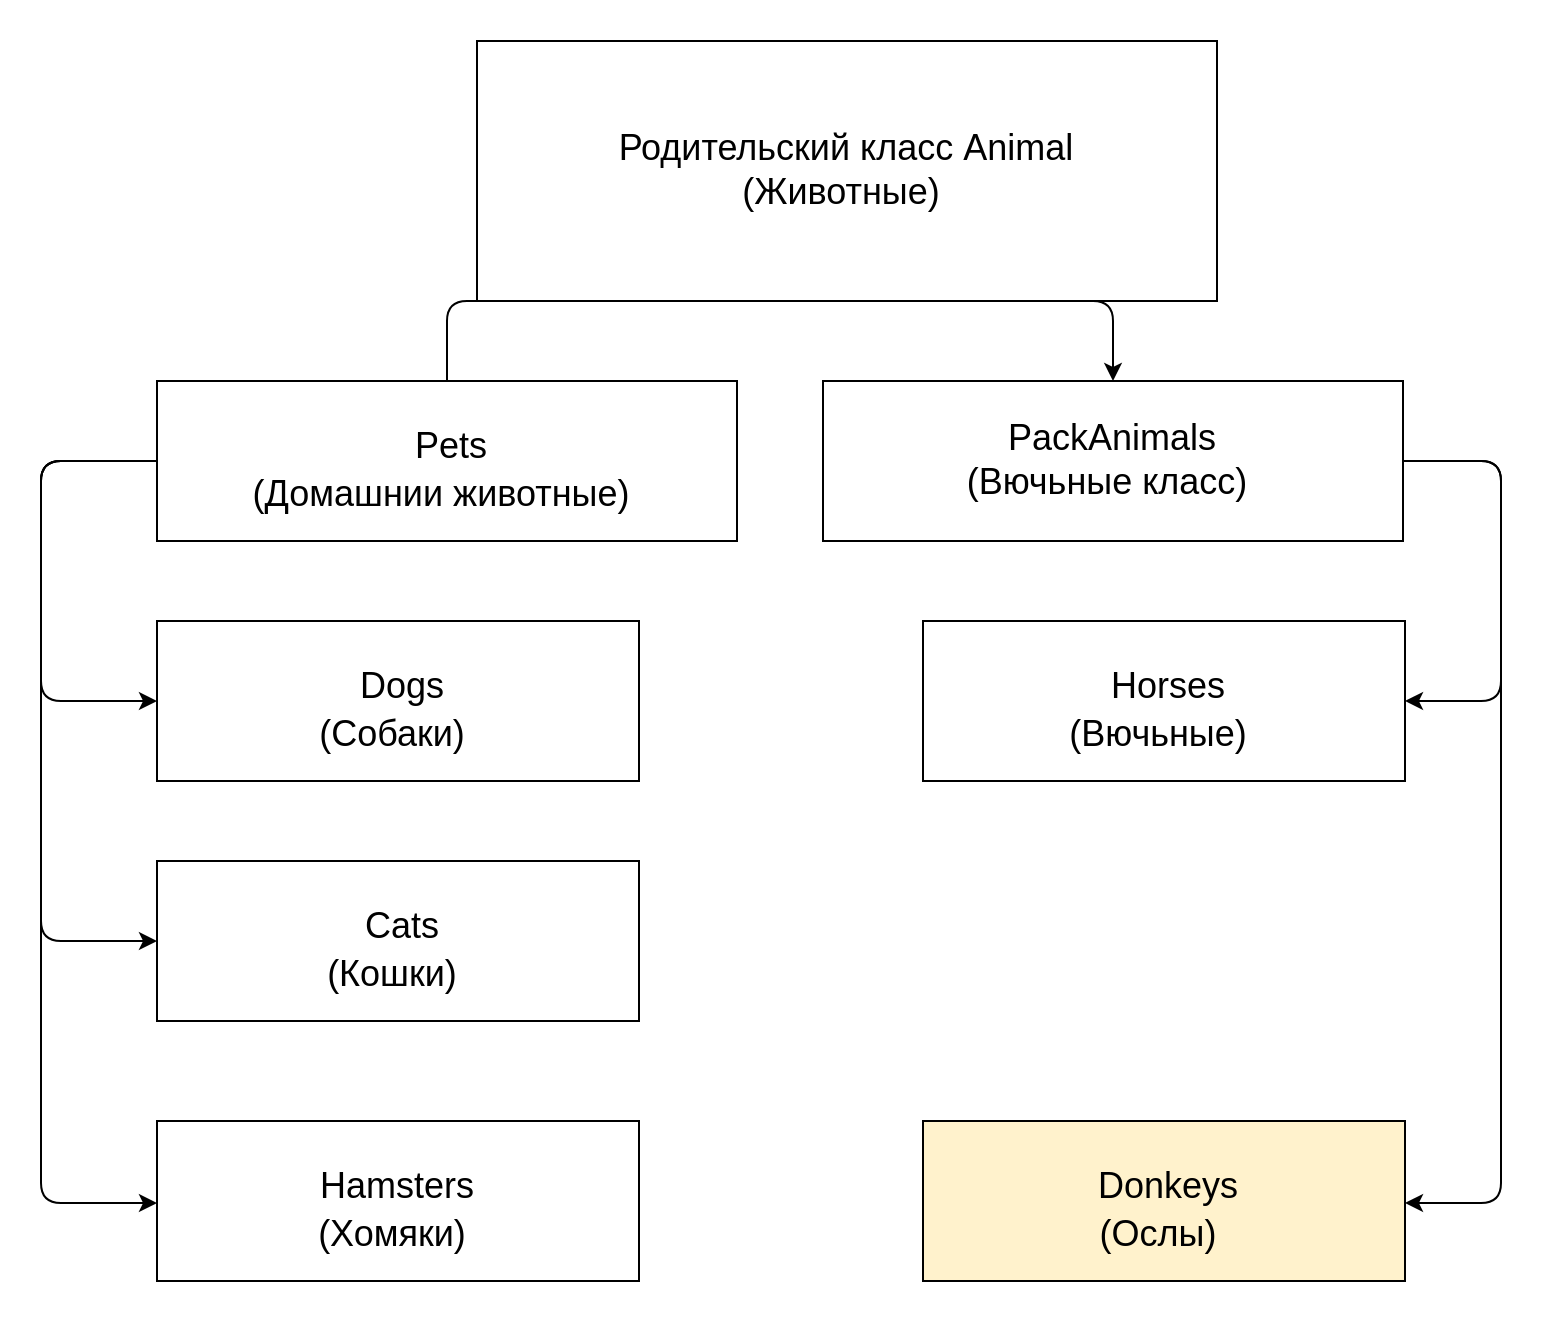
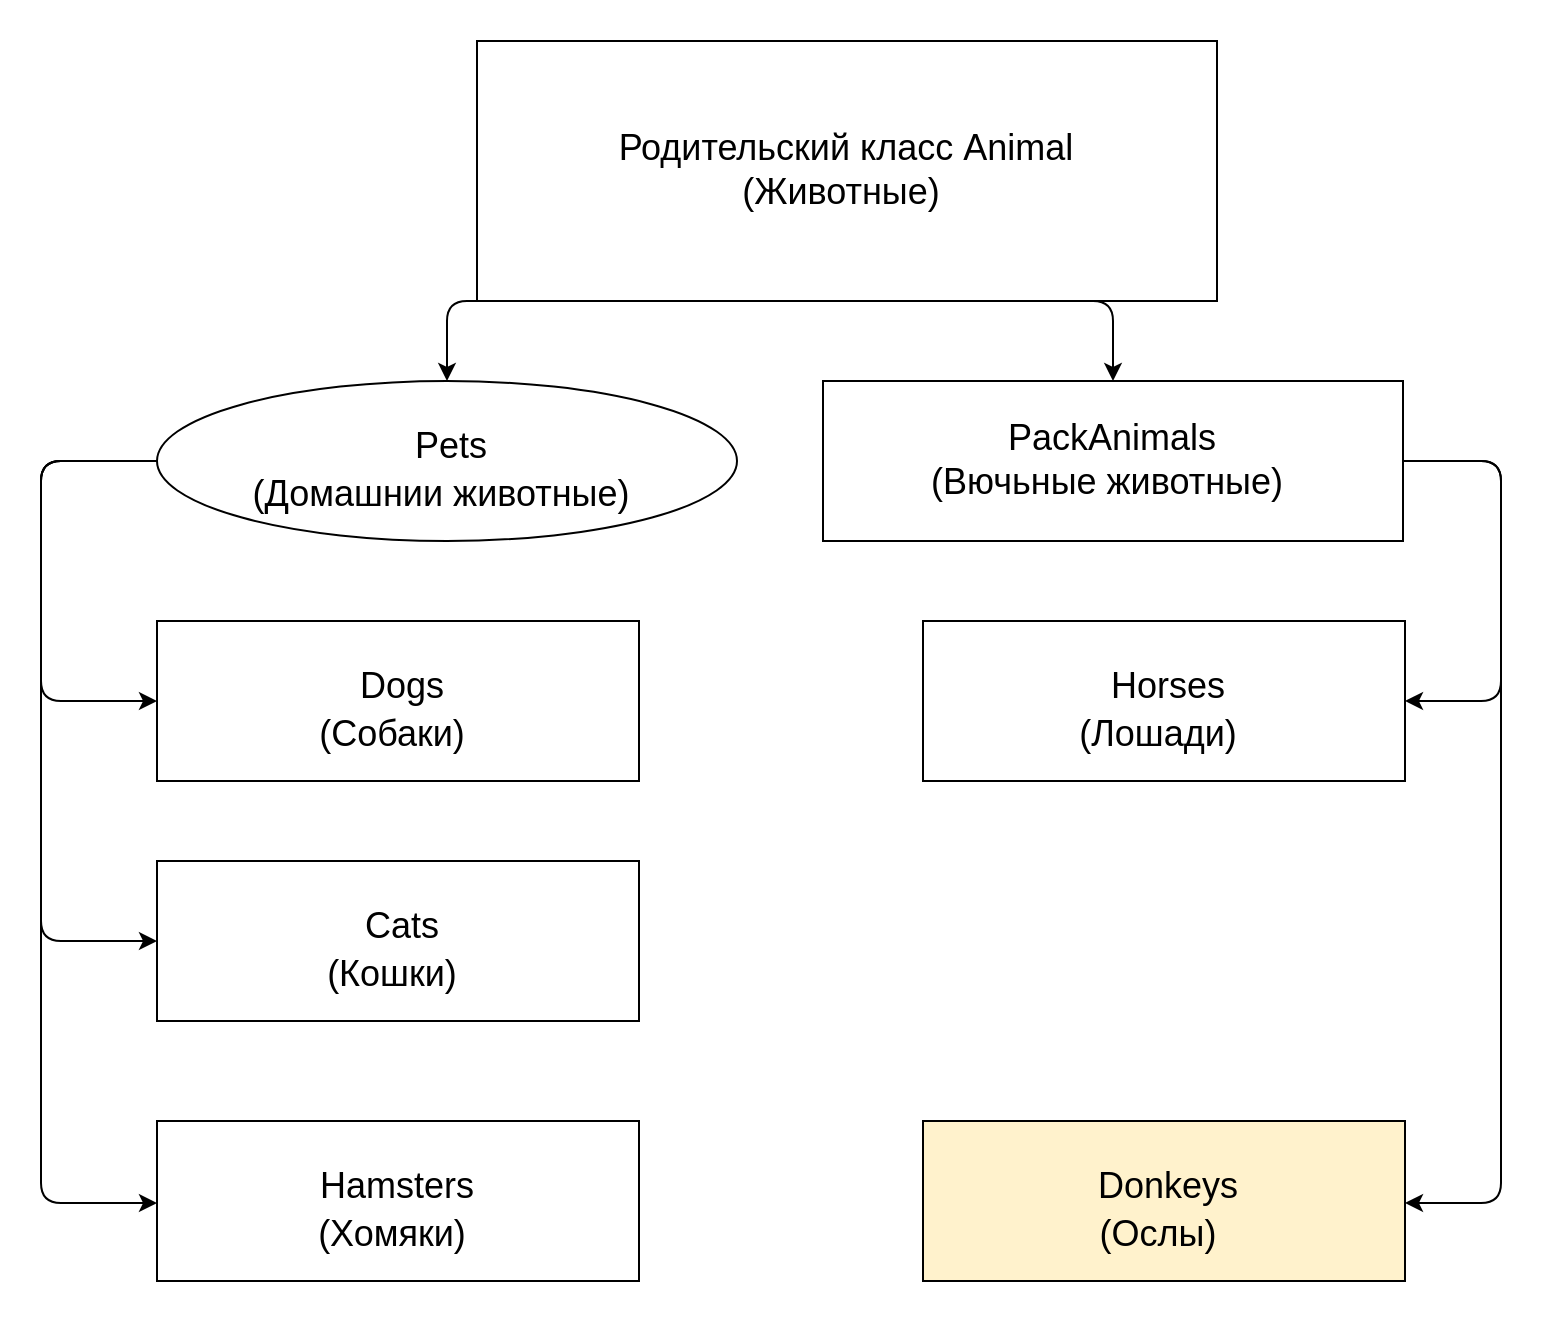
(447, 371) -> (447, 366)
(447, 461) -> (447, 461)
(1113, 461) -> (1113, 461)
(1164, 701) -> (1164, 701)
